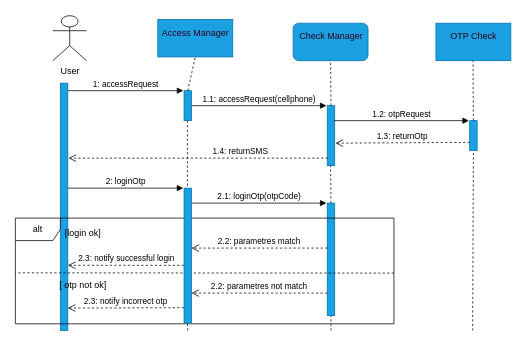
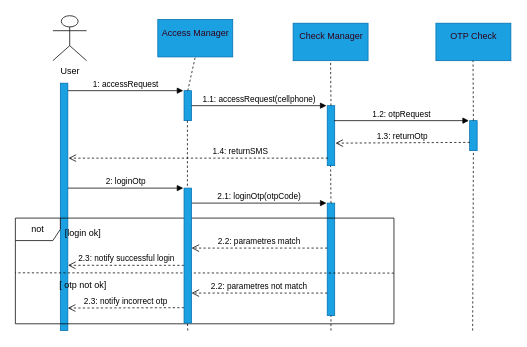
(331, 42) -> (331, 42)
(38, 229) -> (38, 229)
